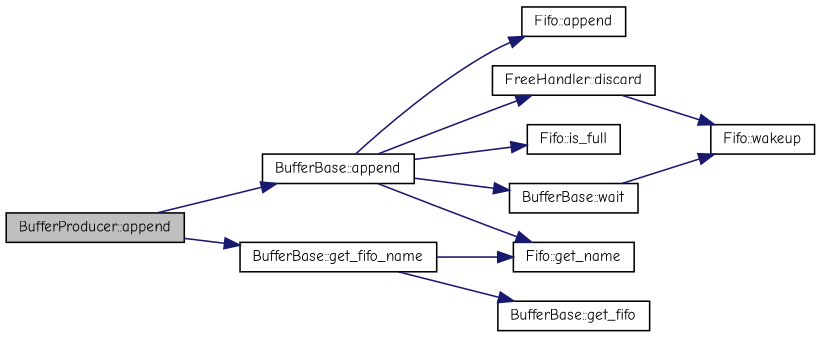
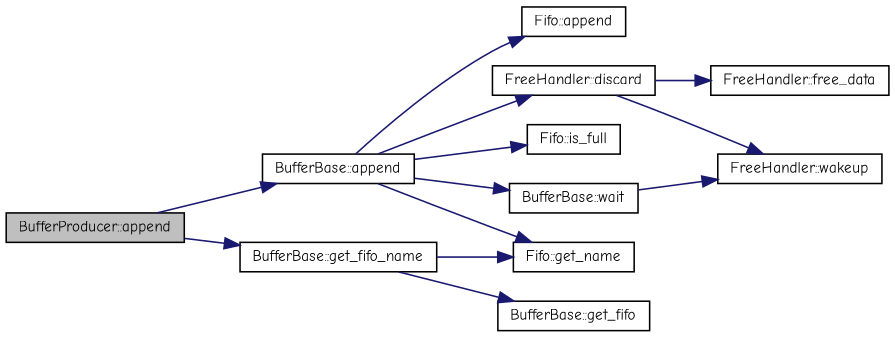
none -> (800, 81)
(763, 139) -> (800, 169)
